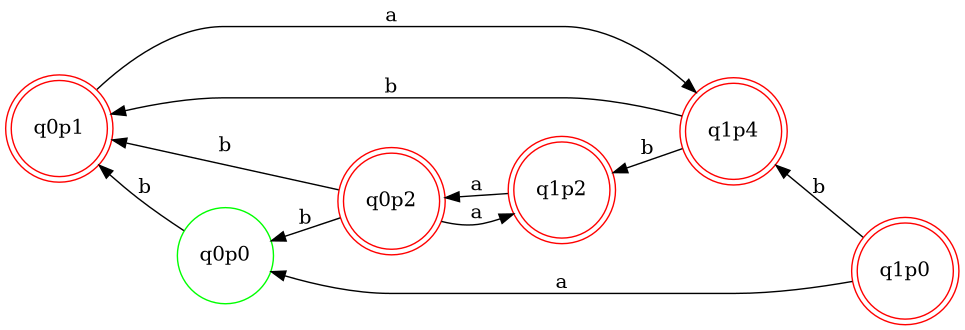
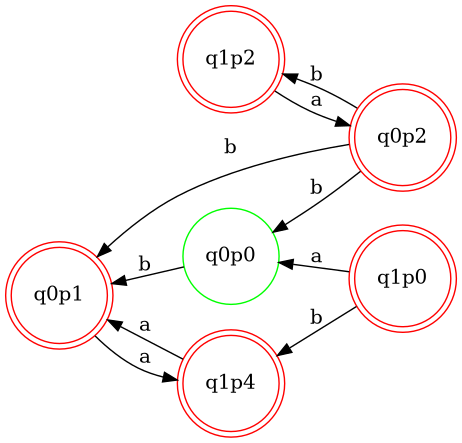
(392, 87) -> (145, 325)
(655, 158) -> none
(477, 213) -> (317, 75)
